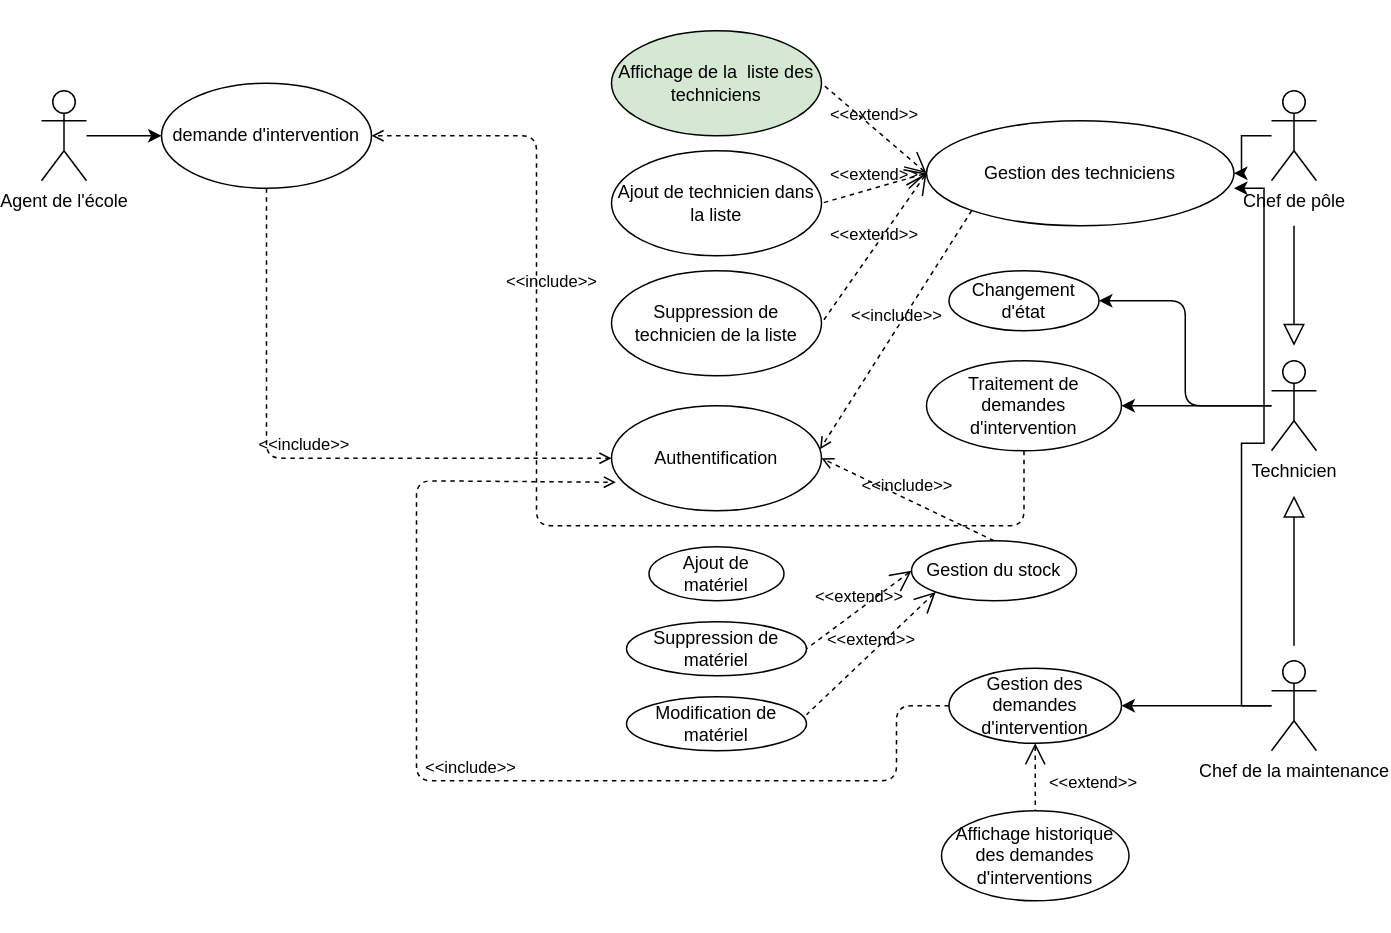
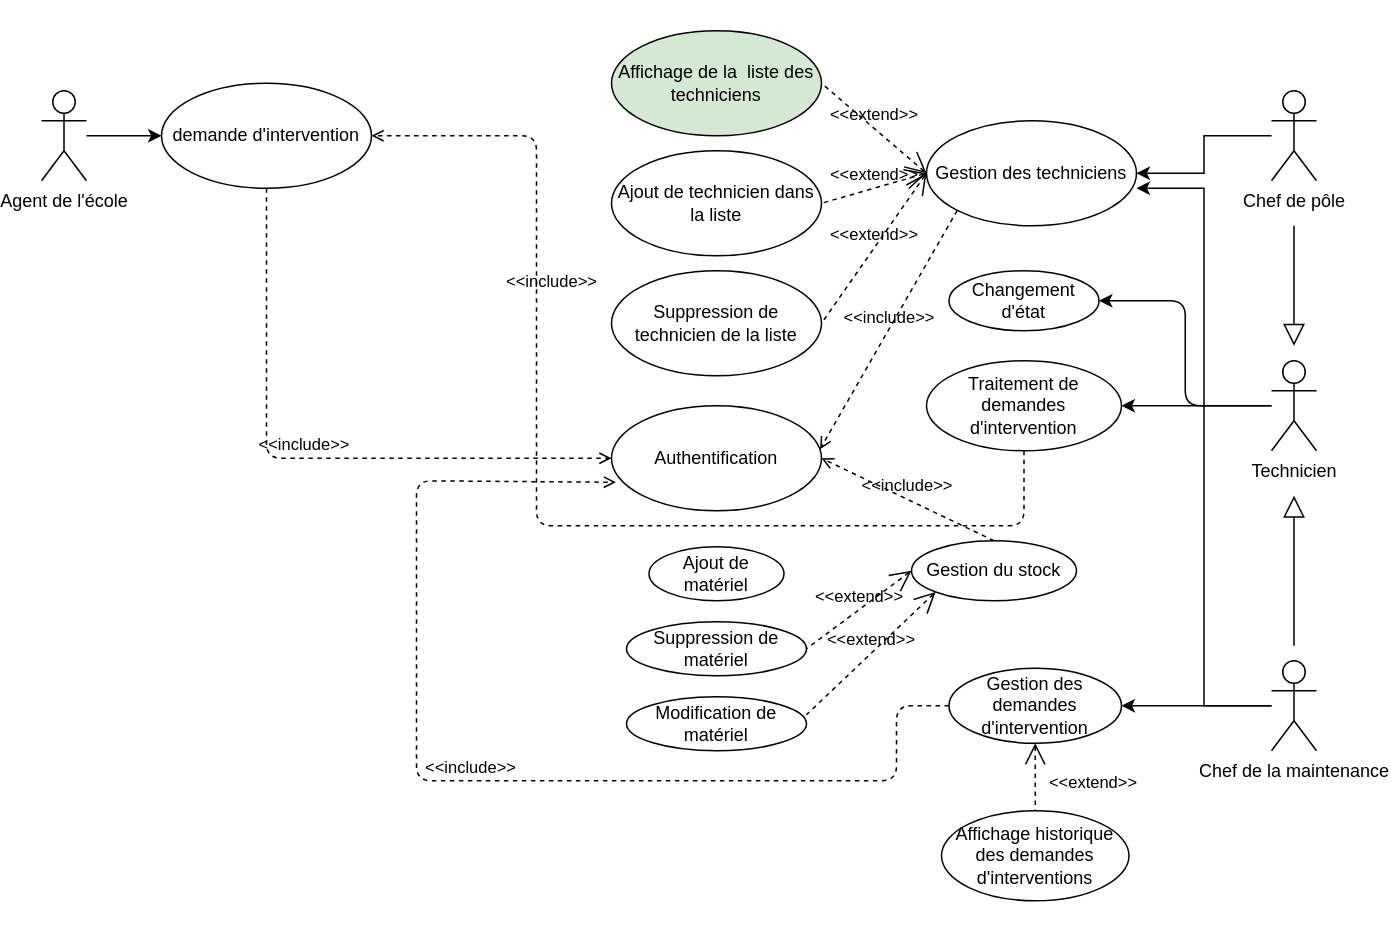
(1080, 173) -> (1031, 173)
